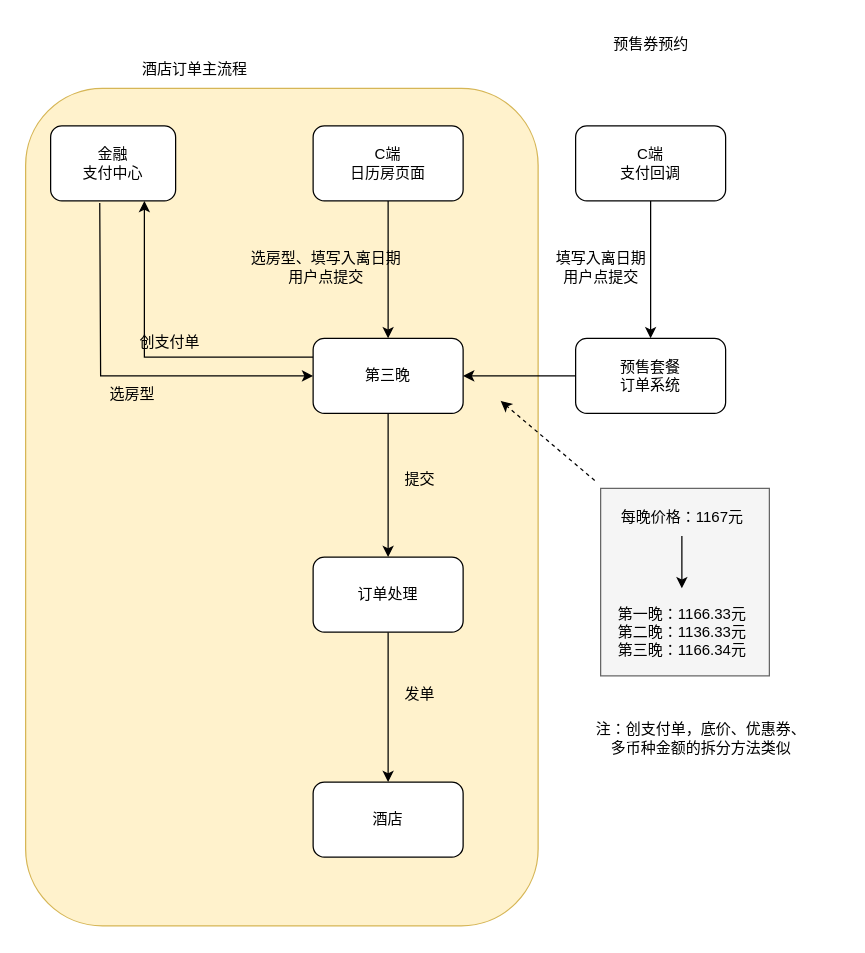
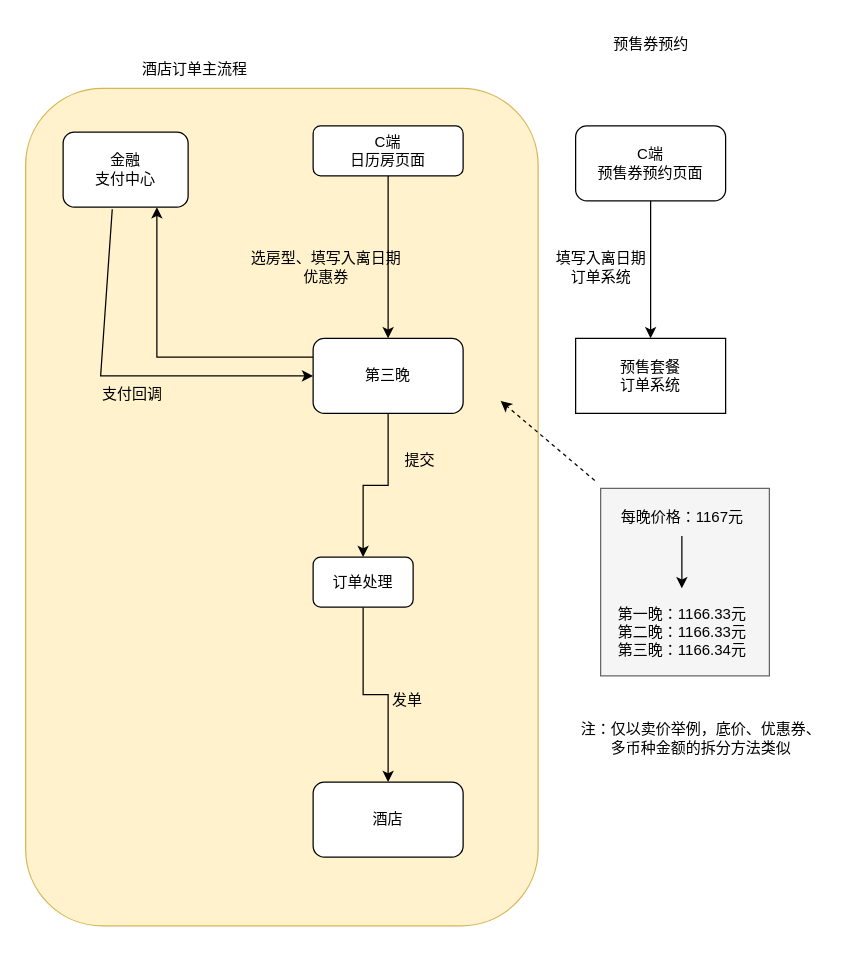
(113, 163) -> (126, 169)
(388, 163) -> (388, 151)
(651, 163) -> (651, 163)
(326, 267) -> (326, 267)
(601, 267) -> (601, 267)
(169, 342) -> none
(523, 376) -> none
(651, 376) -> (651, 376)
(133, 394) -> (133, 394)
(419, 479) -> (419, 461)
(388, 594) -> (363, 582)
(683, 632) -> (683, 632)
(419, 694) -> (407, 701)
(701, 738) -> (701, 738)
